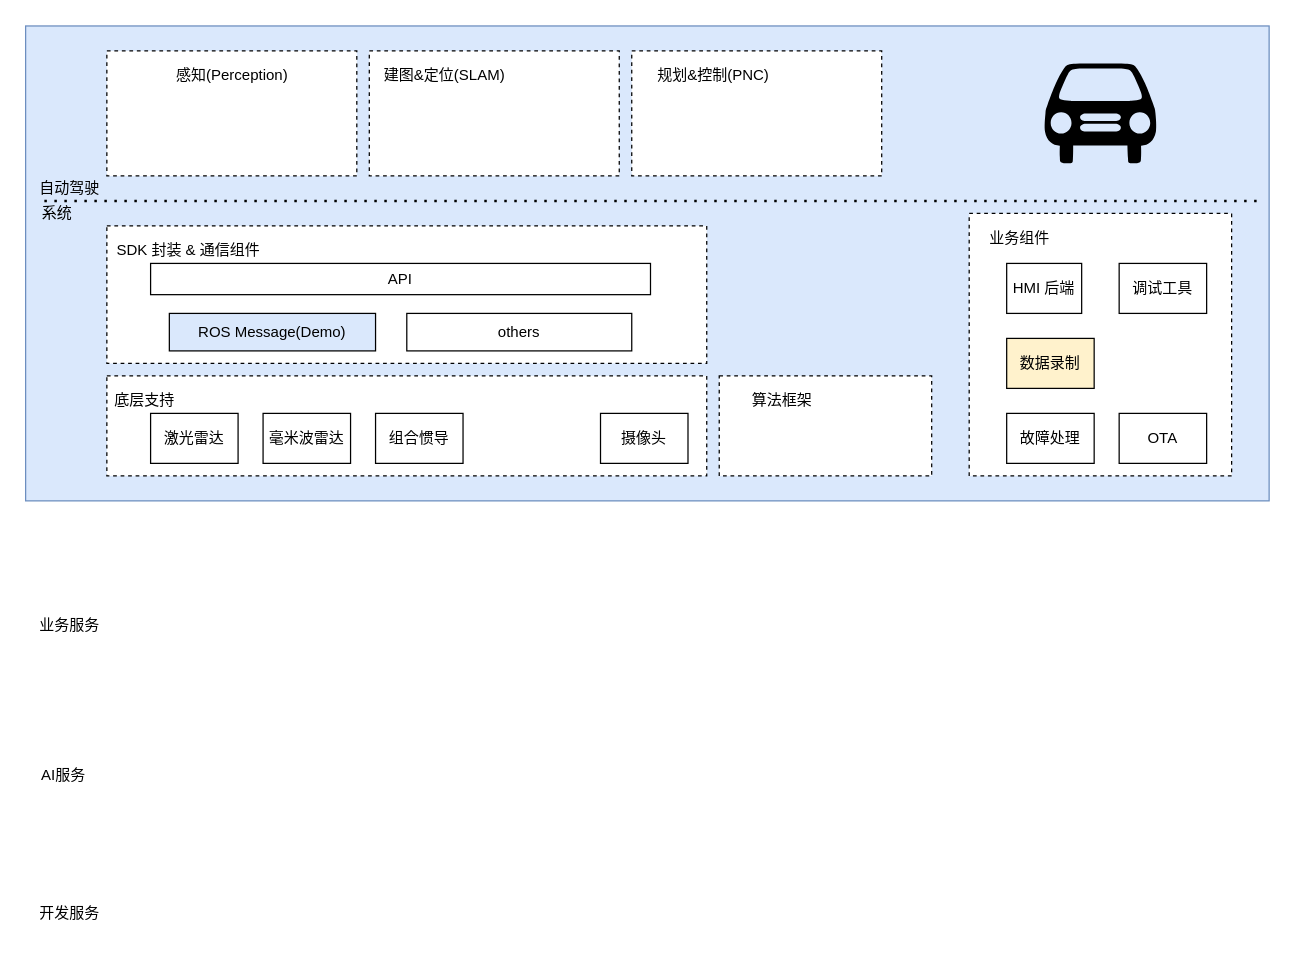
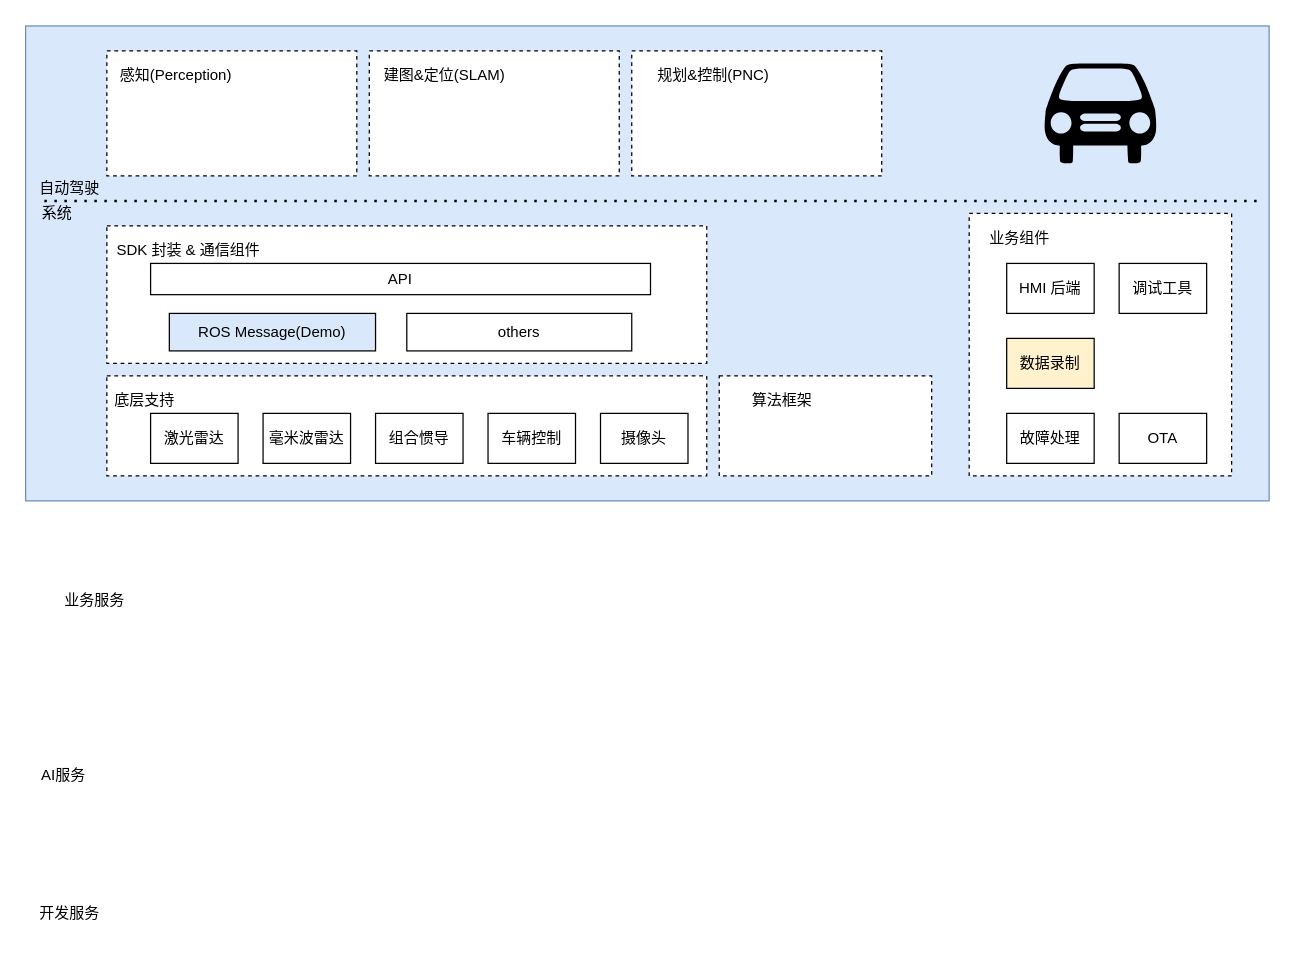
(232, 76) -> (176, 76)
(1044, 288) -> (1051, 288)
none -> (532, 438)
(69, 626) -> (94, 601)
